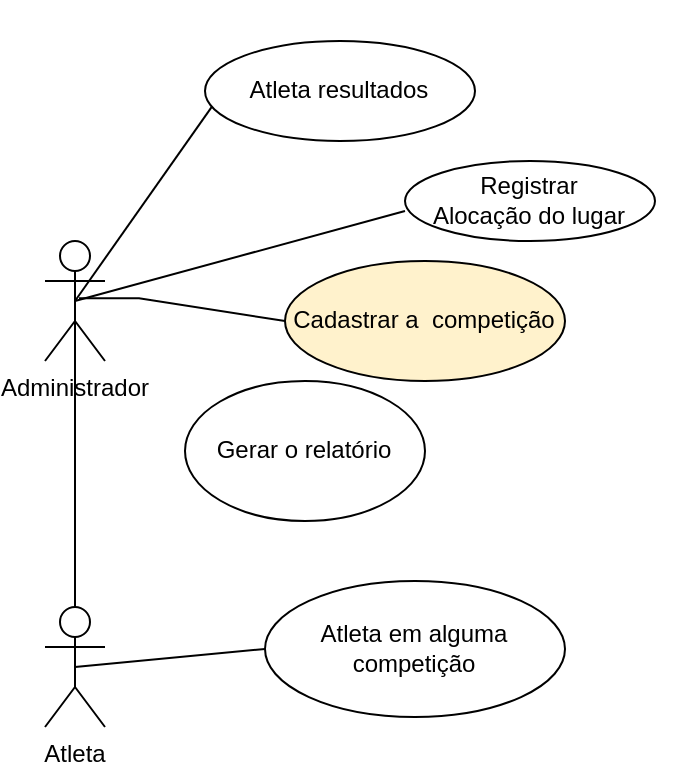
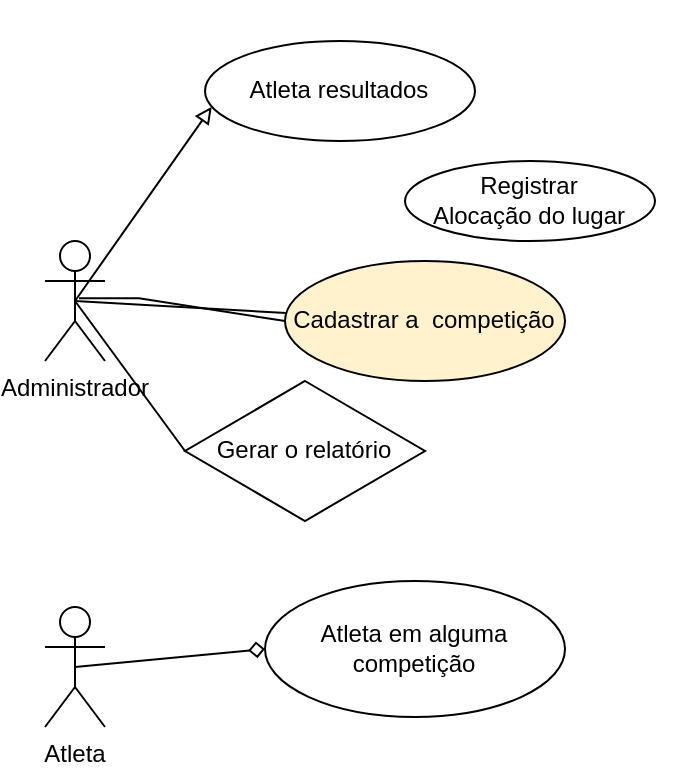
(206, 115) -> (201, 122)
(252, 253) -> (134, 304)
(305, 451) -> (305, 451)
(75, 467) -> (132, 378)
(256, 650) -> (249, 651)
